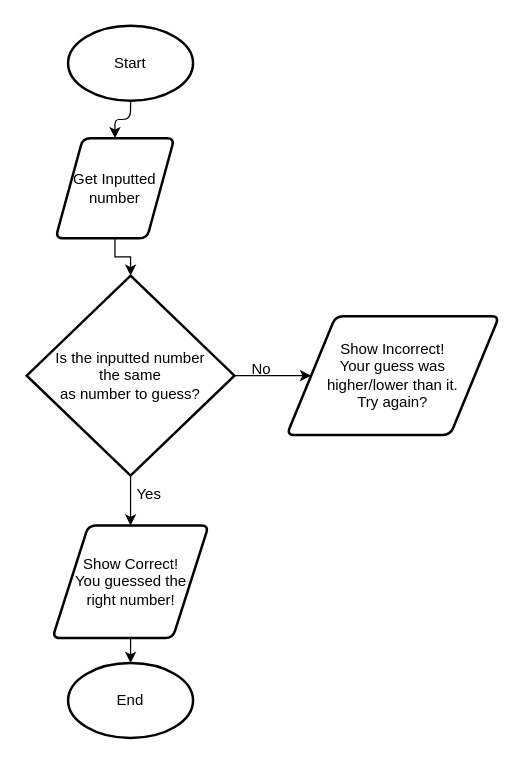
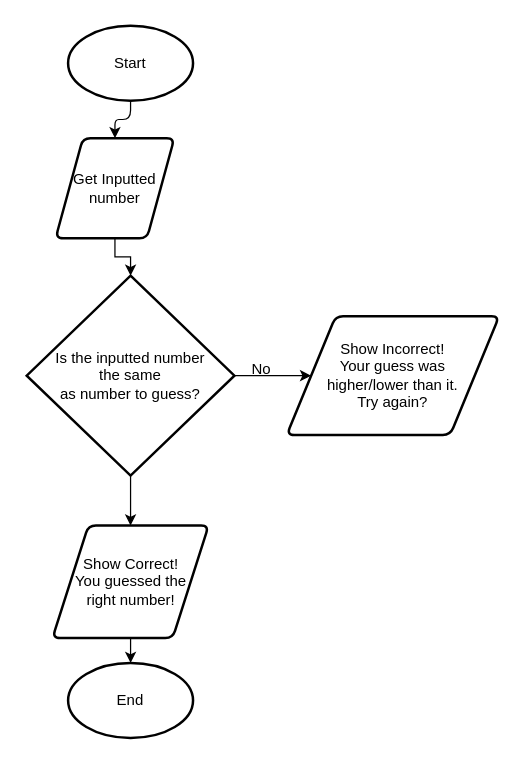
(149, 494) -> none
